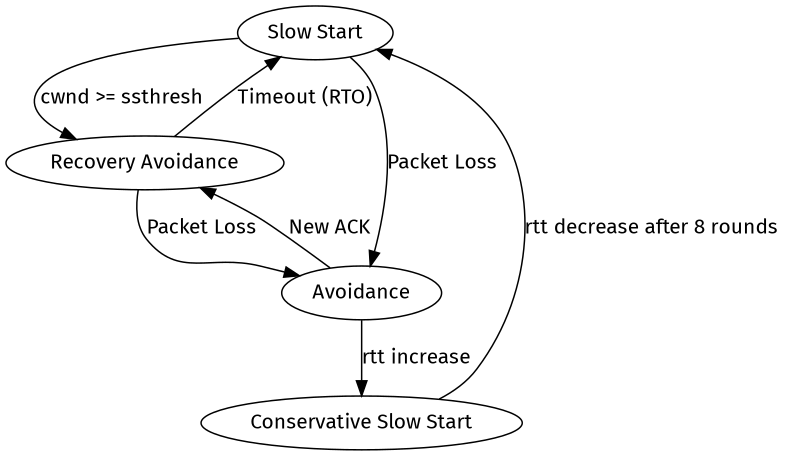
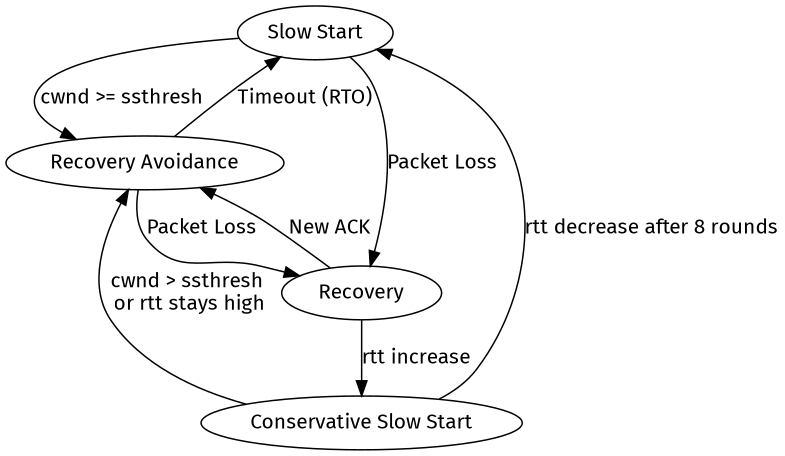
(362, 293) -> (362, 293)
none -> (123, 336)
